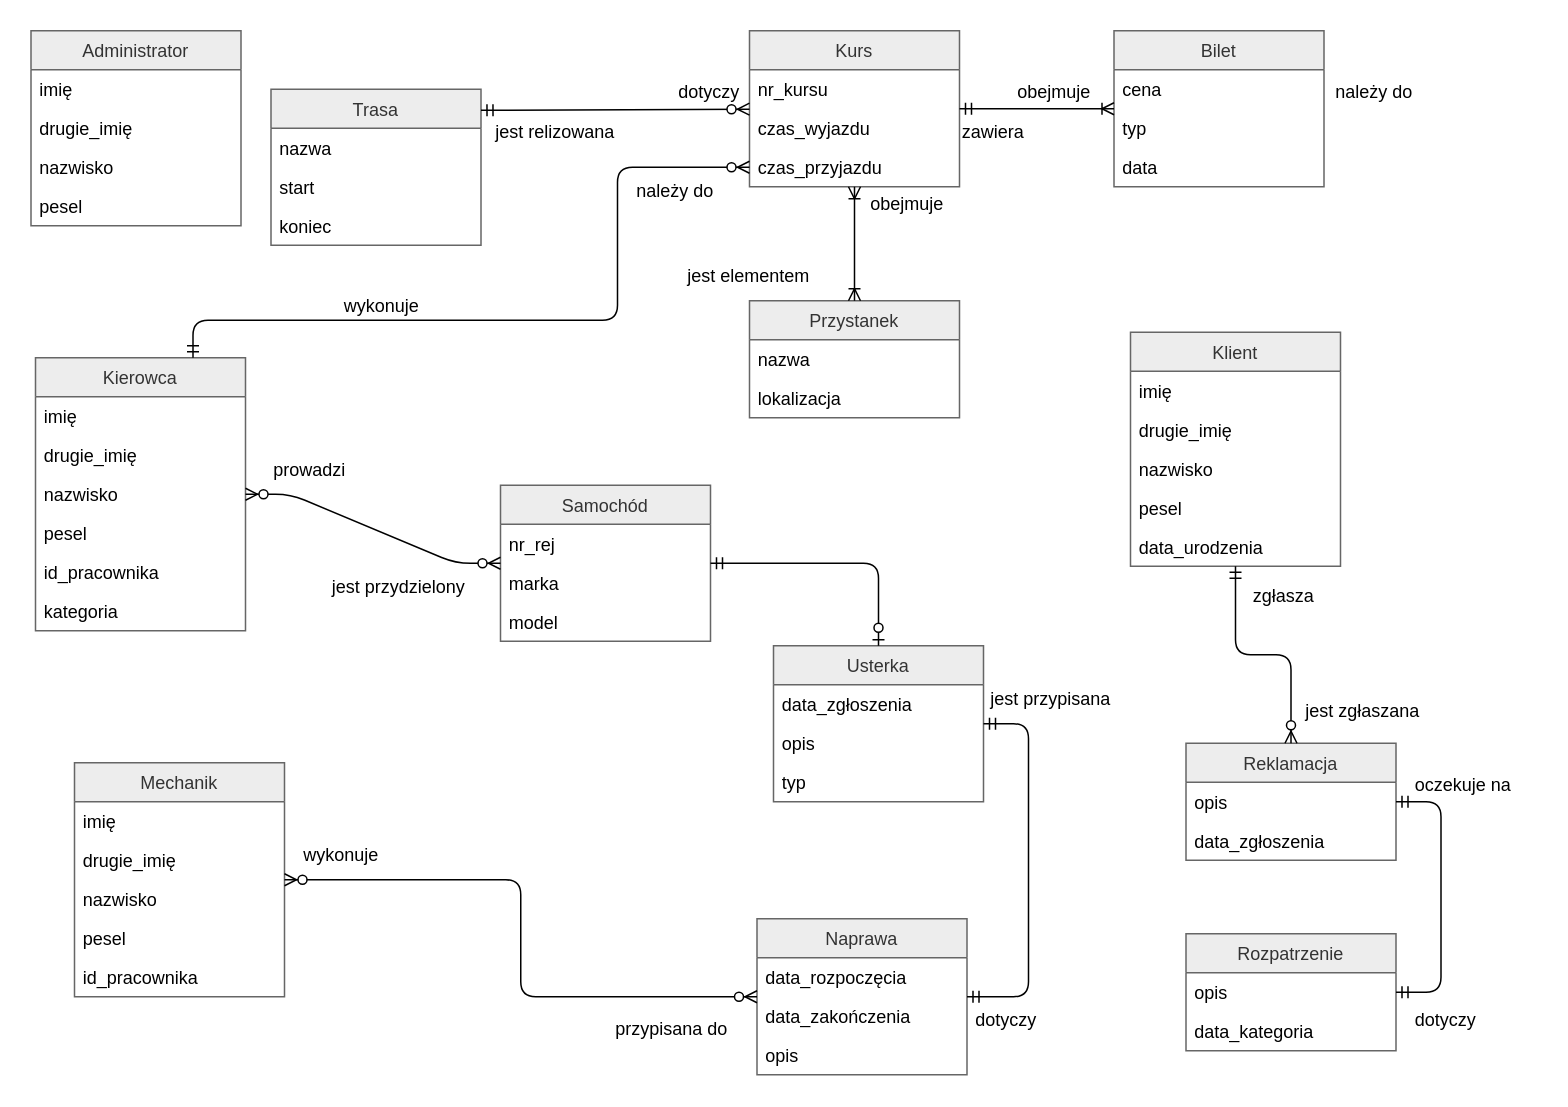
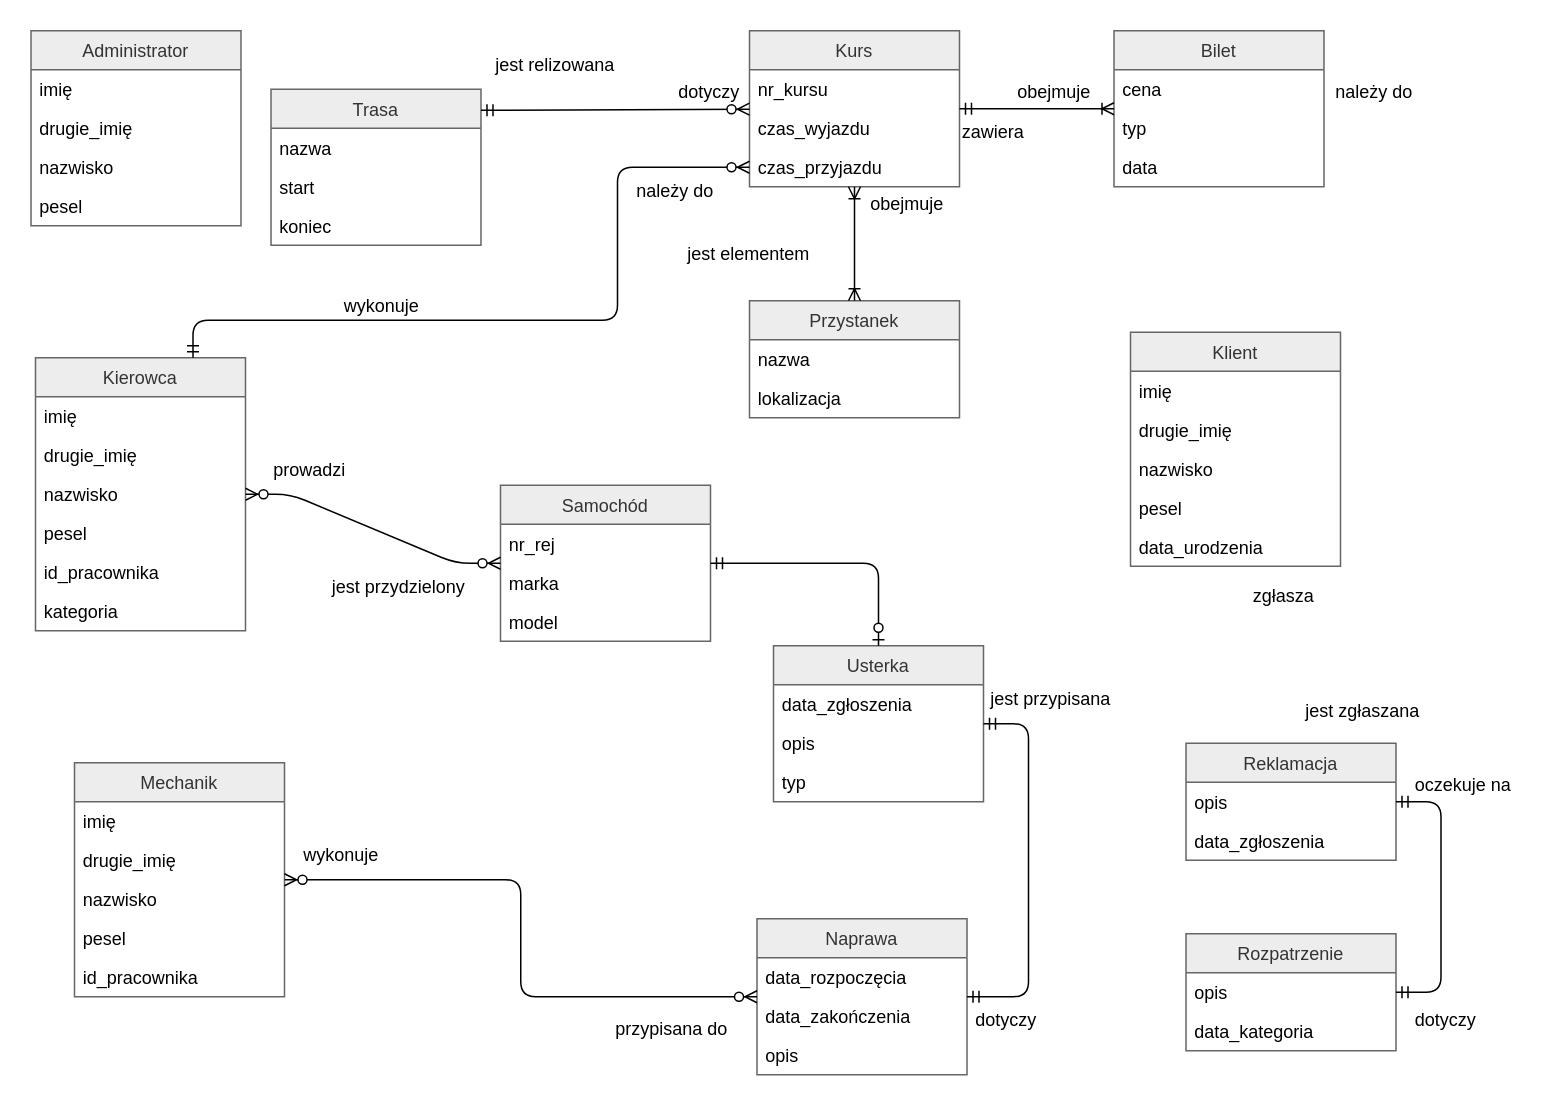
(569, 128) -> (569, 61)
(762, 272) -> (762, 250)
(1265, 655) -> none
